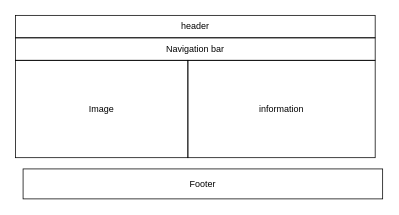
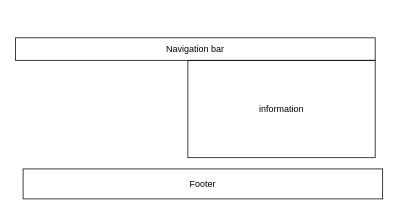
(195, 27) -> none
(102, 109) -> none
